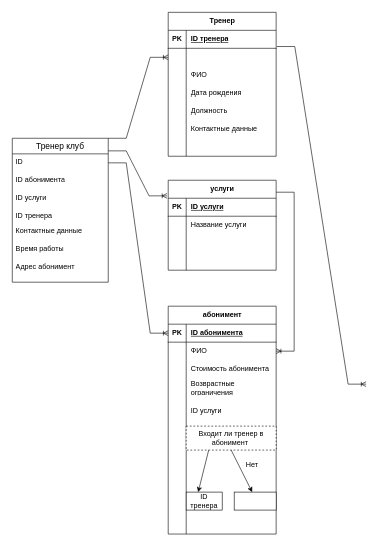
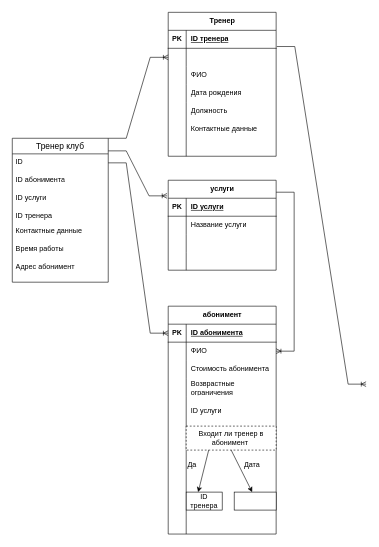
none -> (192, 465)
(252, 465) -> (252, 465)
